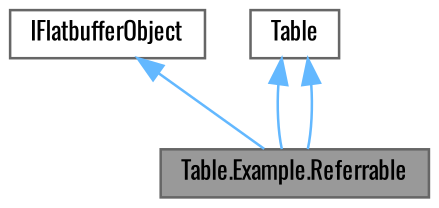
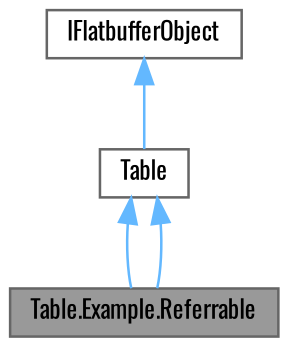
(211, 111) -> (144, 117)
